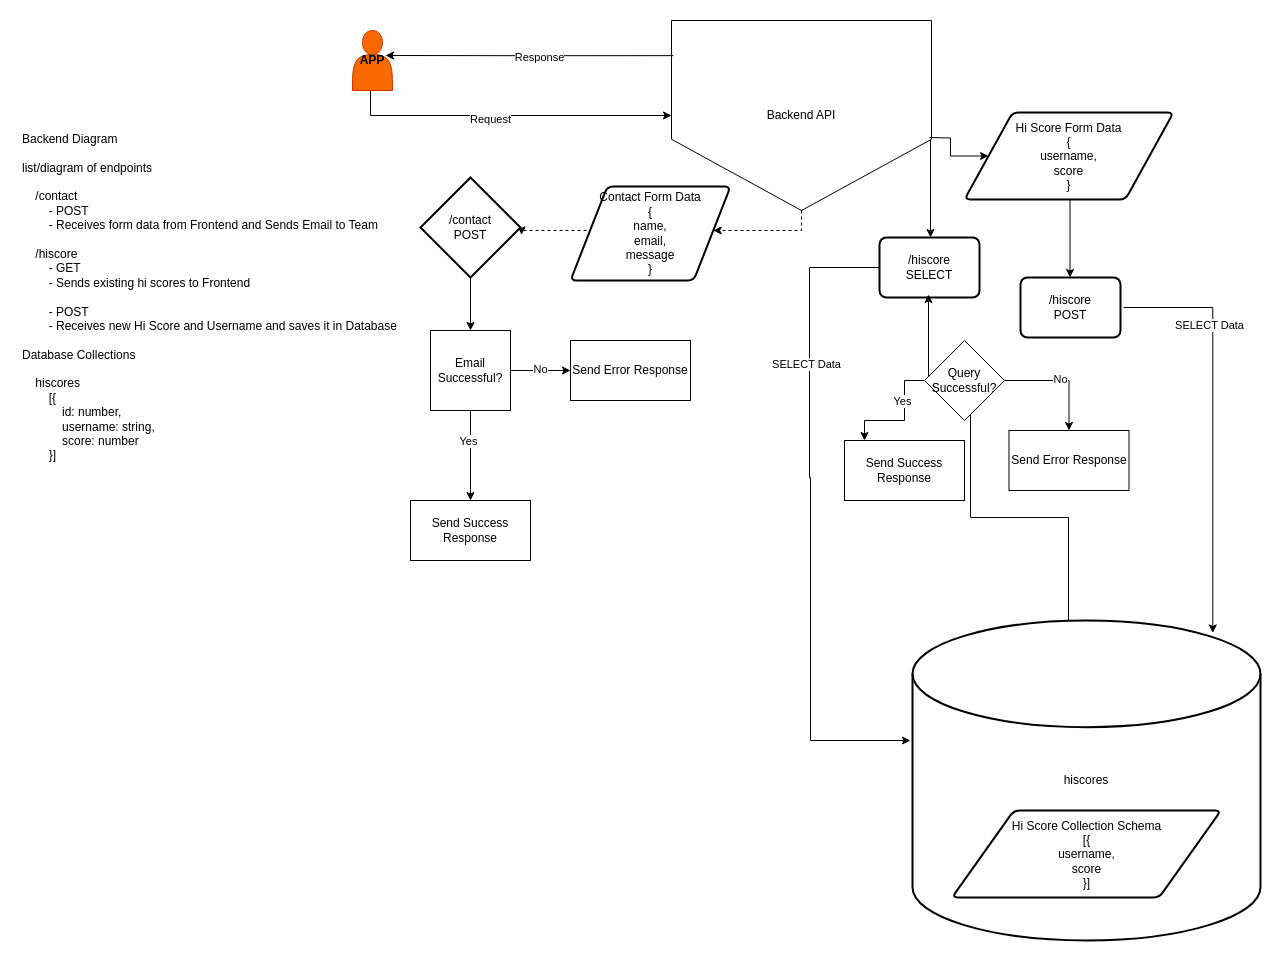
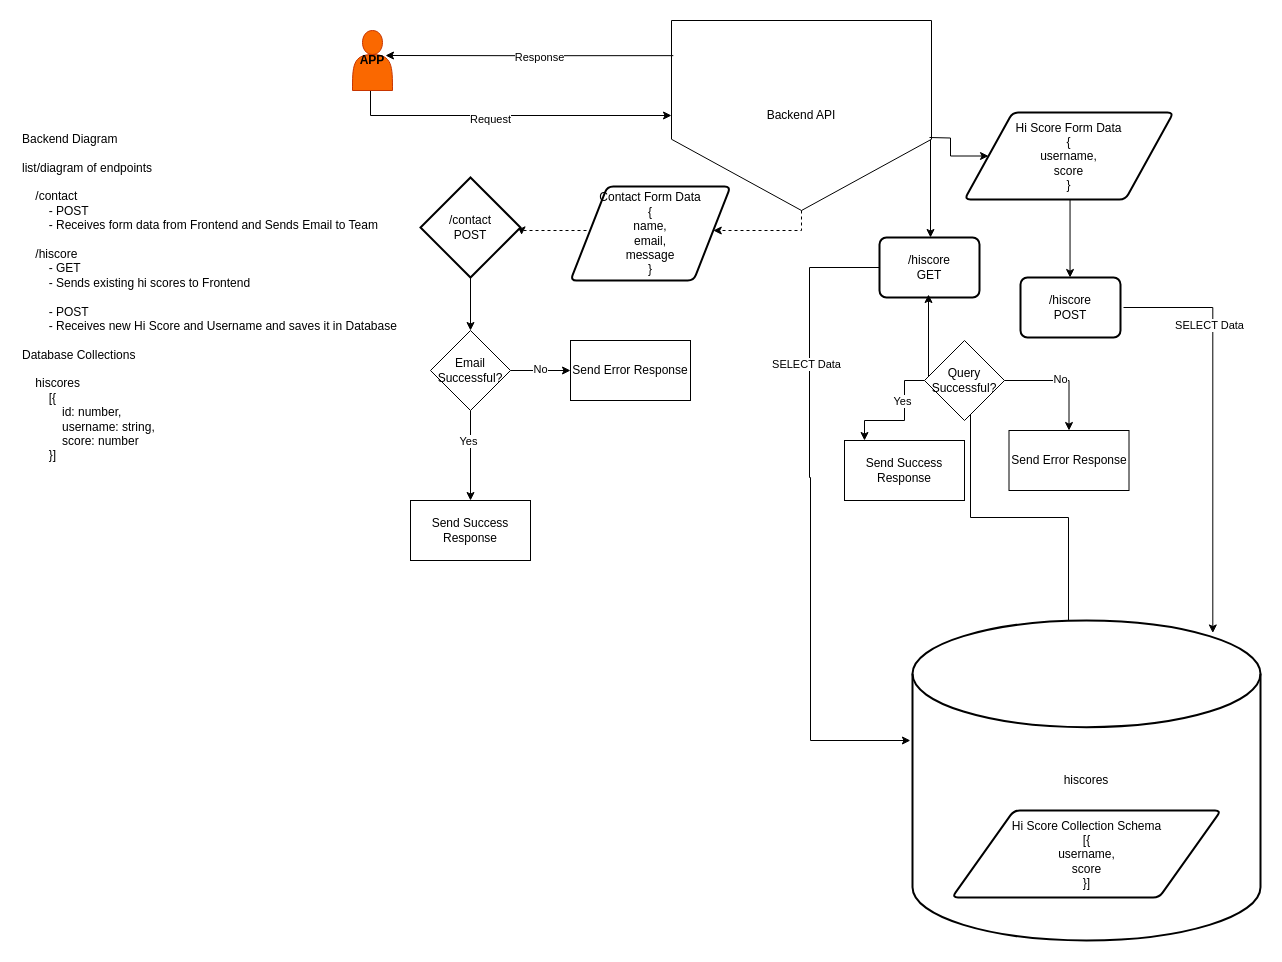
(930, 268) -> (930, 268)
(471, 371) -> (471, 371)
